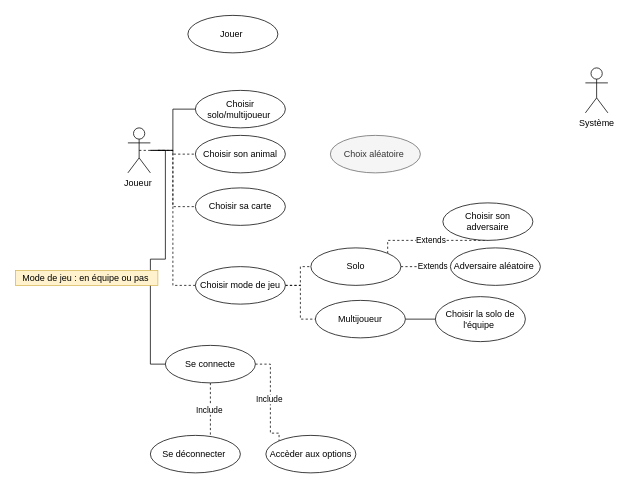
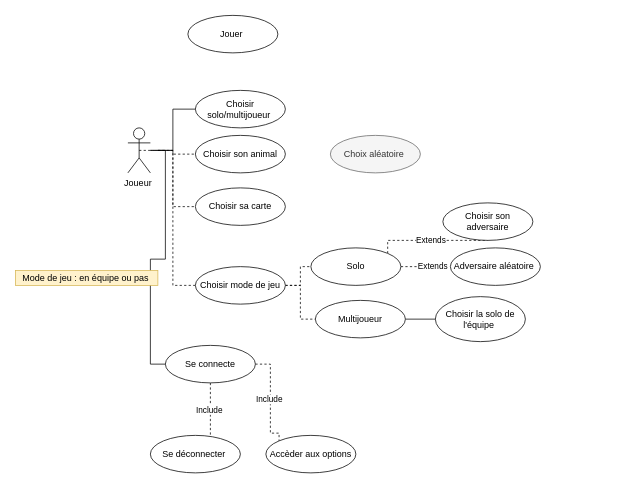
(597, 90) -> none
